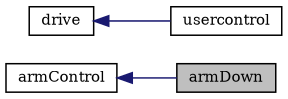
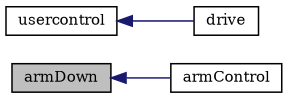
(140, 21) -> (163, 21)
(155, 78) -> (148, 78)
